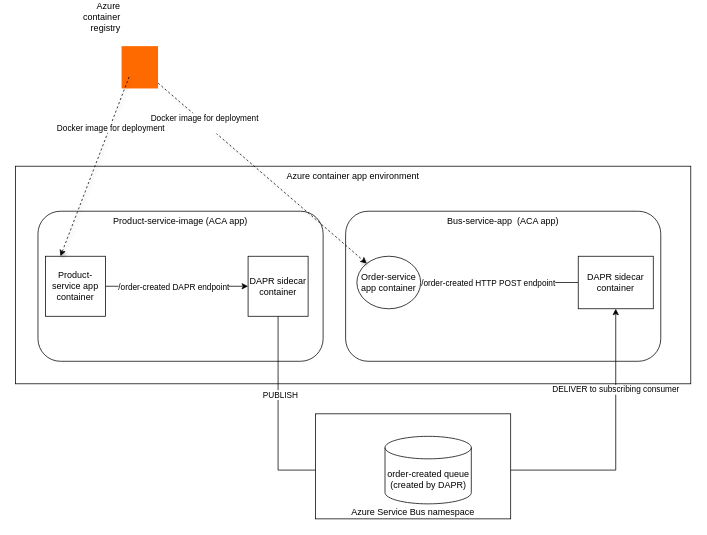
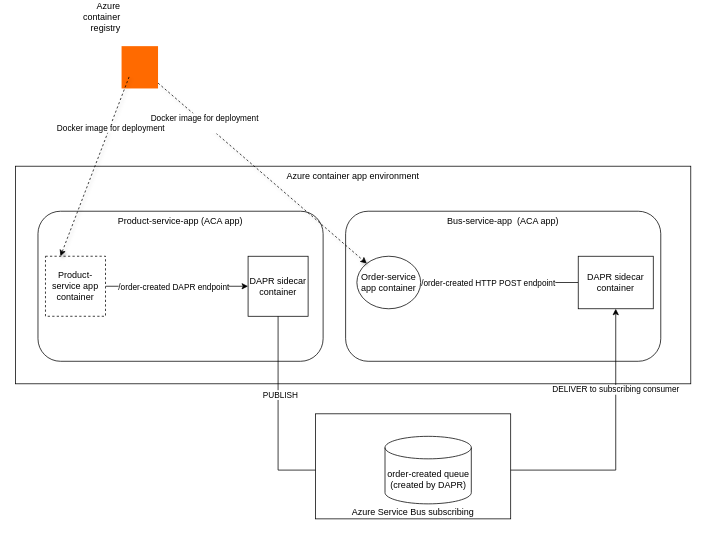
(180, 222) -> (180, 222)
(75, 286) -> (75, 286)
(413, 511) -> (413, 511)
